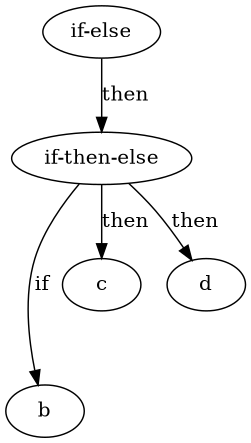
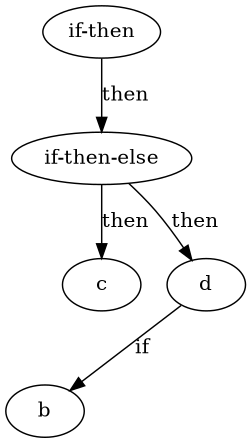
(102, 32) -> (102, 32)
(32, 271) -> (131, 343)
